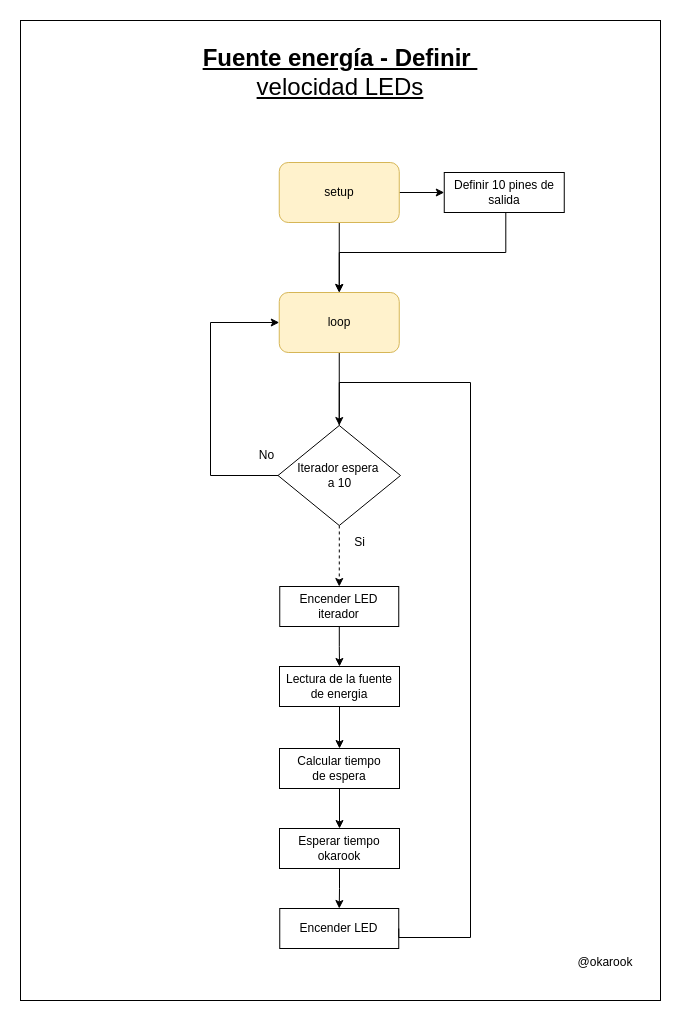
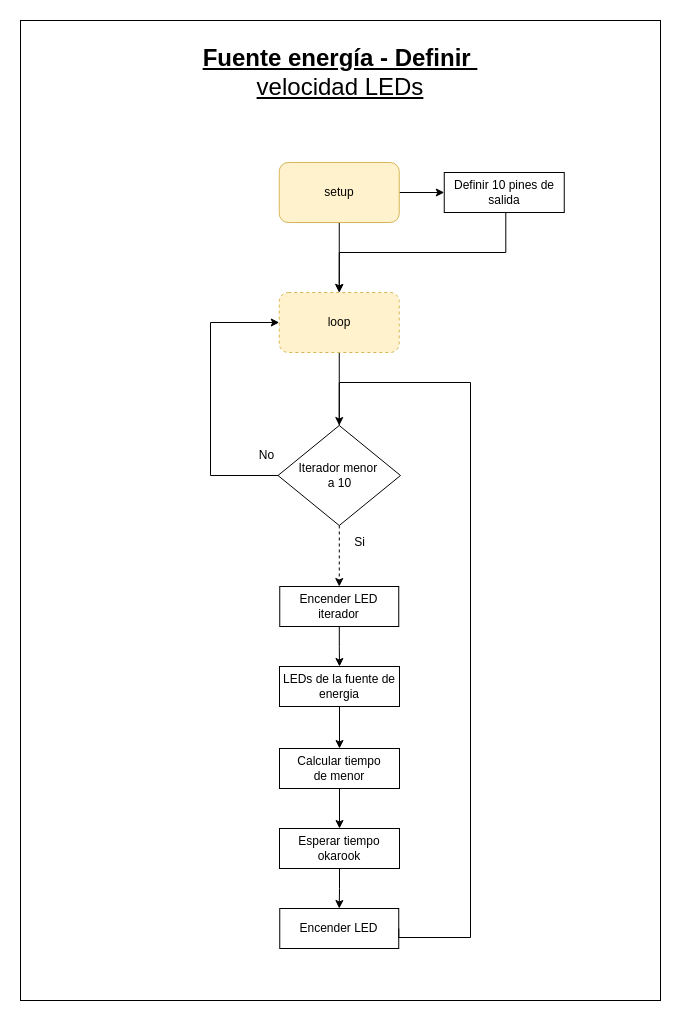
(339, 323) -> (339, 323)
(340, 476) -> (340, 476)
(340, 687) -> (340, 687)
(340, 769) -> (340, 769)
(606, 963) -> none
